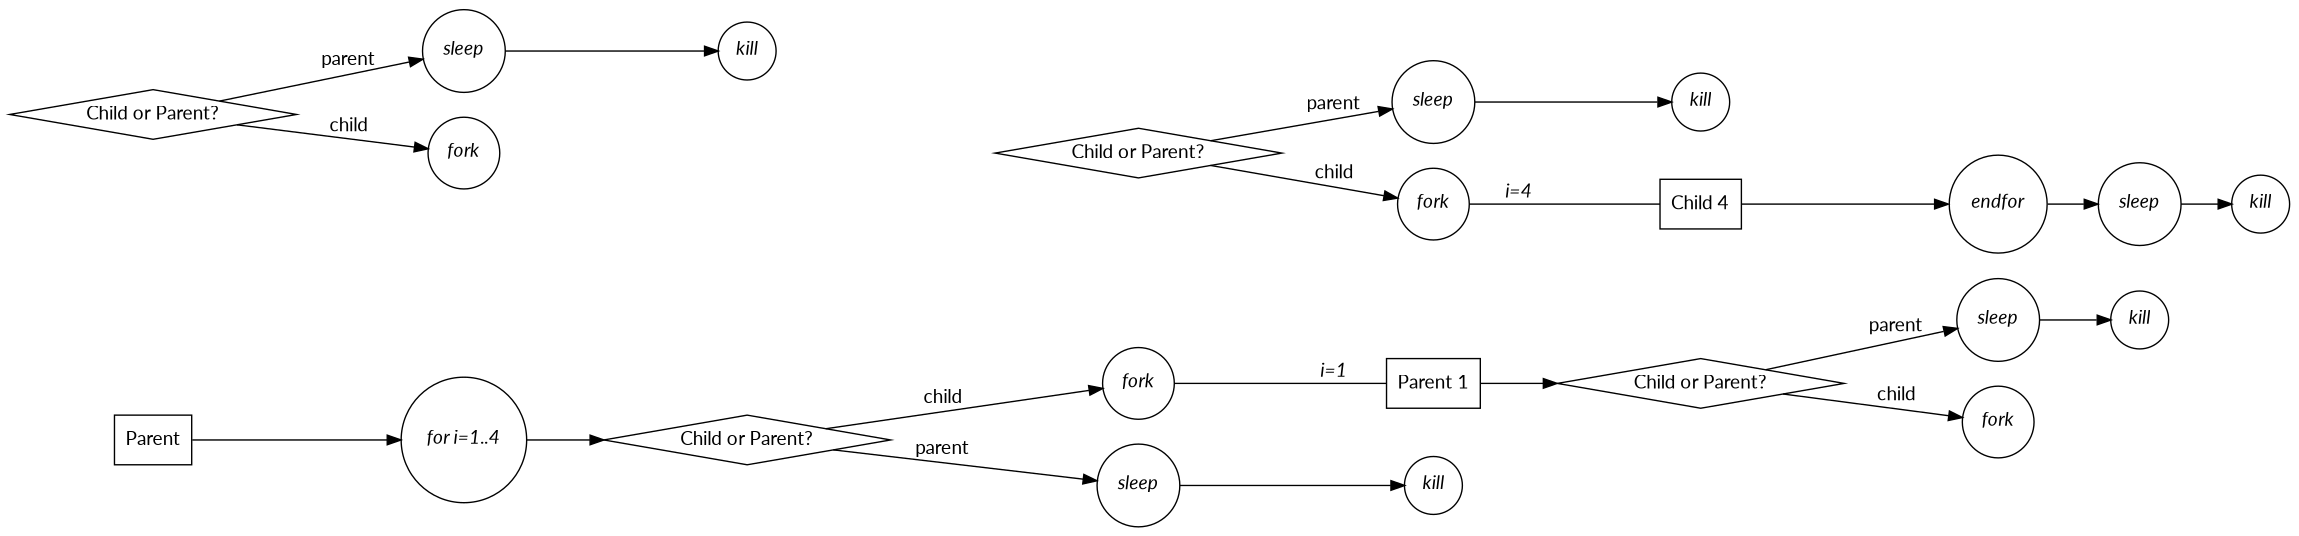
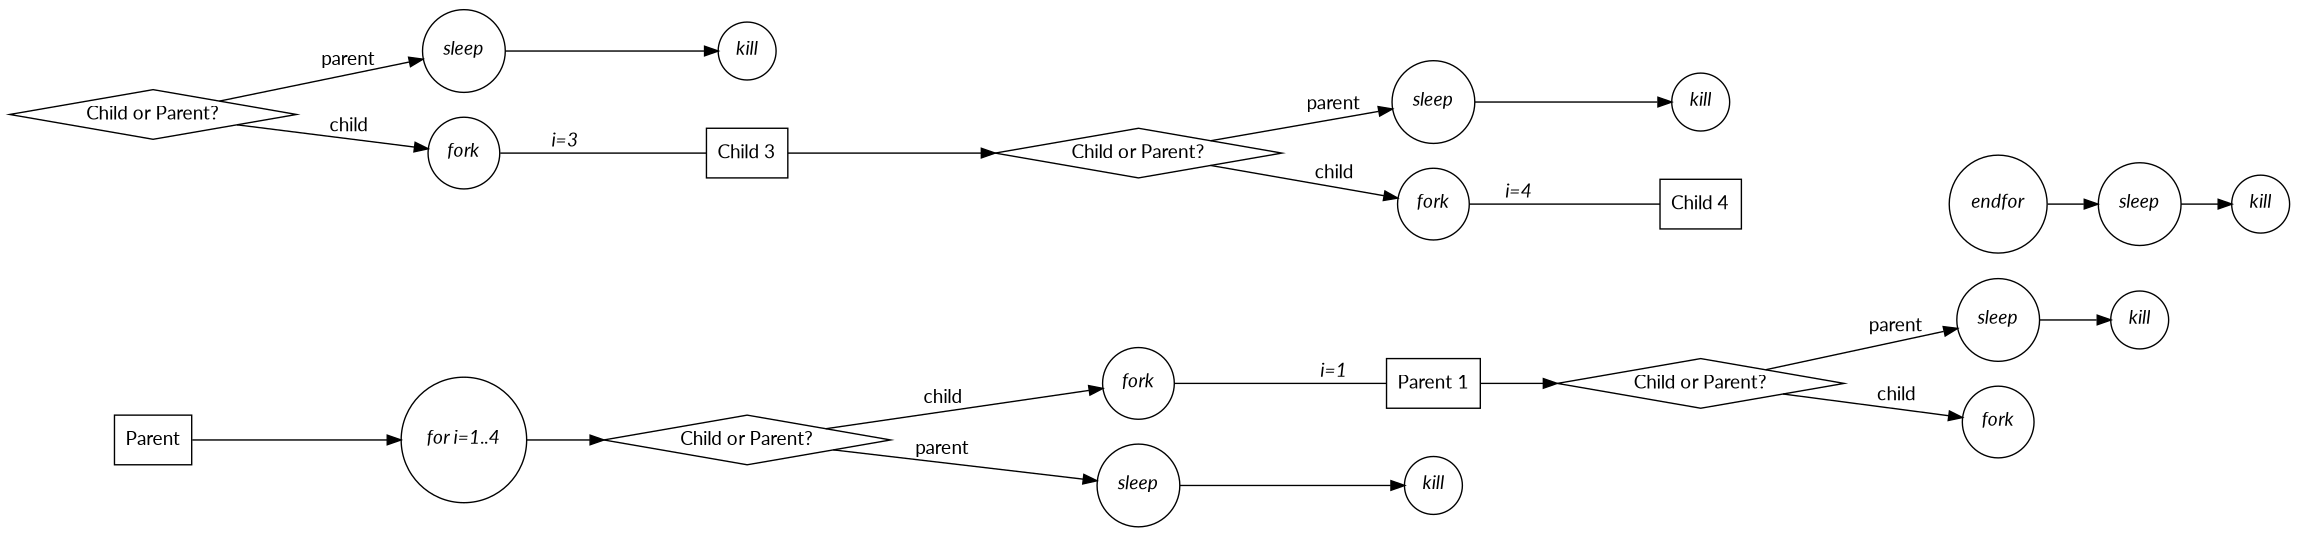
none -> (747, 153)
(1838, 204) -> none
